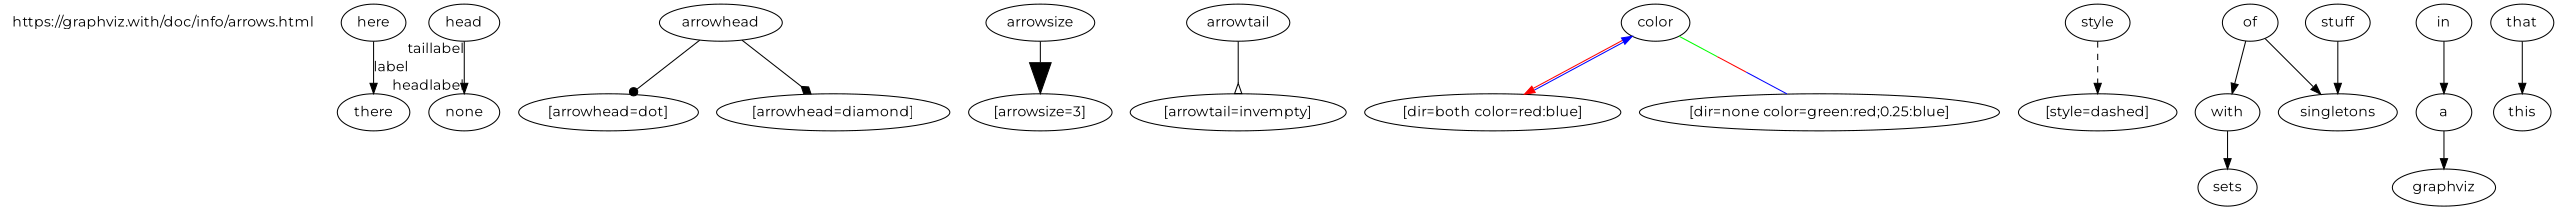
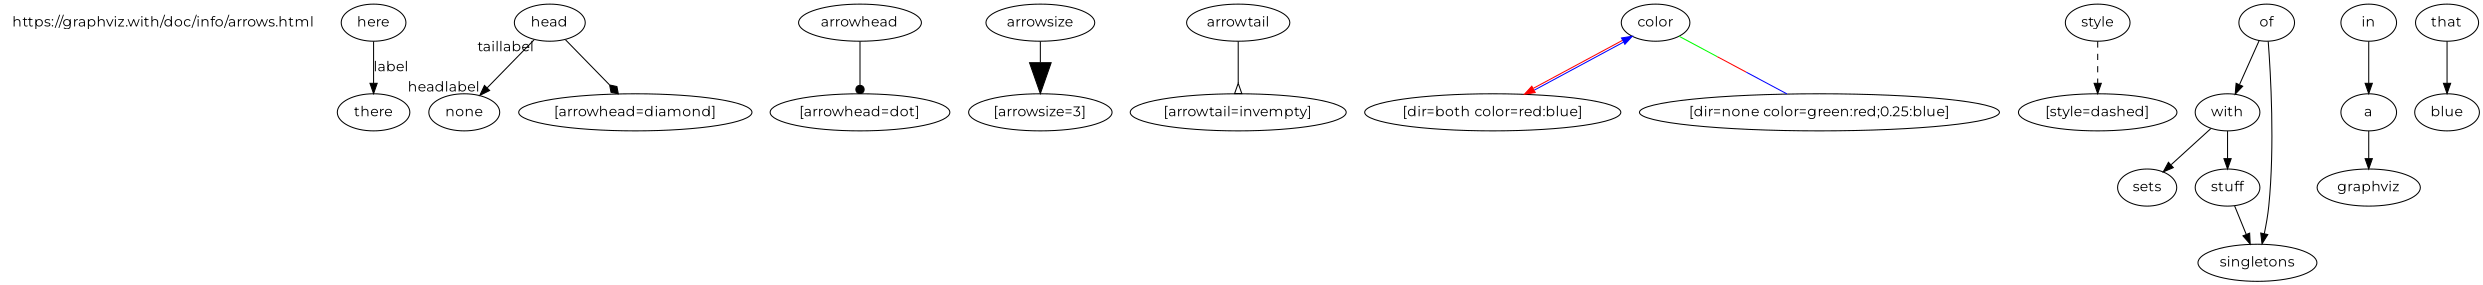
(772, 63) -> (587, 62)
(2522, 112) -> (2447, 112)
none -> (2228, 145)
